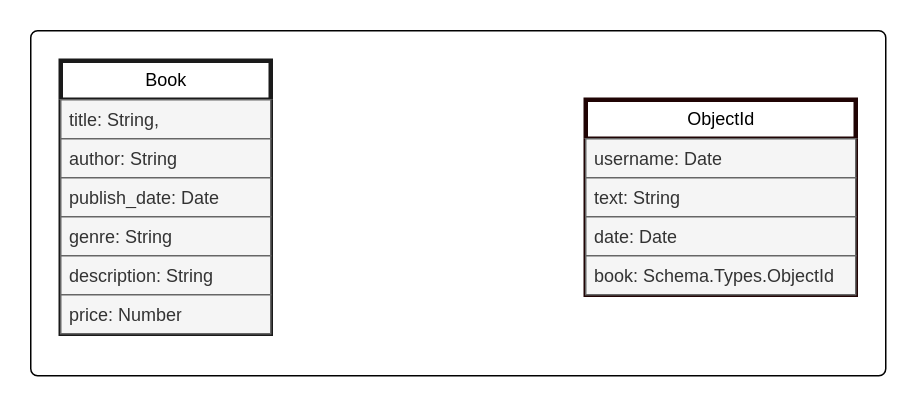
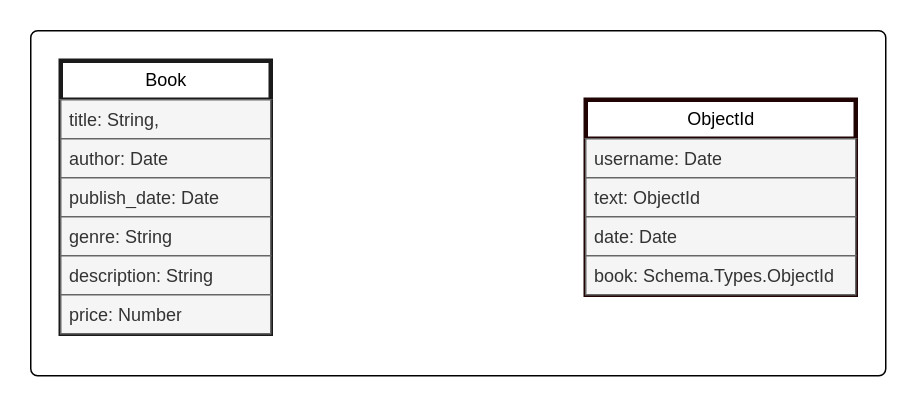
(133, 160) -> (126, 160)
(648, 199) -> (661, 199)
